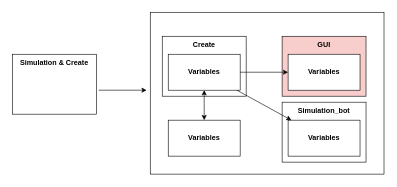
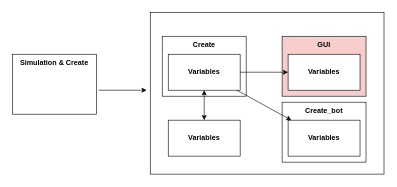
(324, 111) -> (324, 111)
